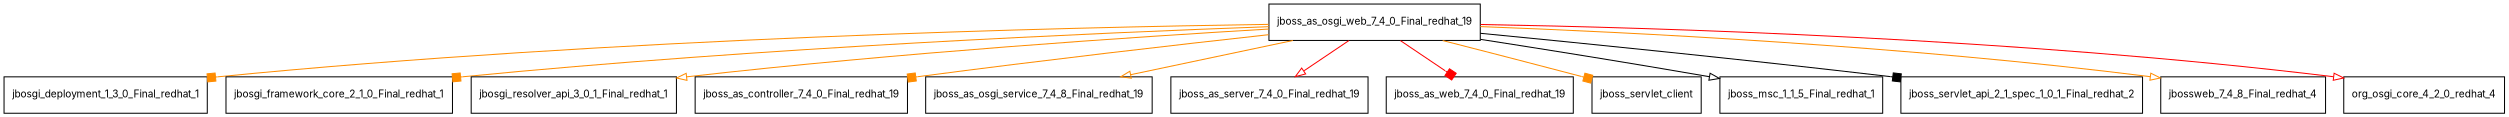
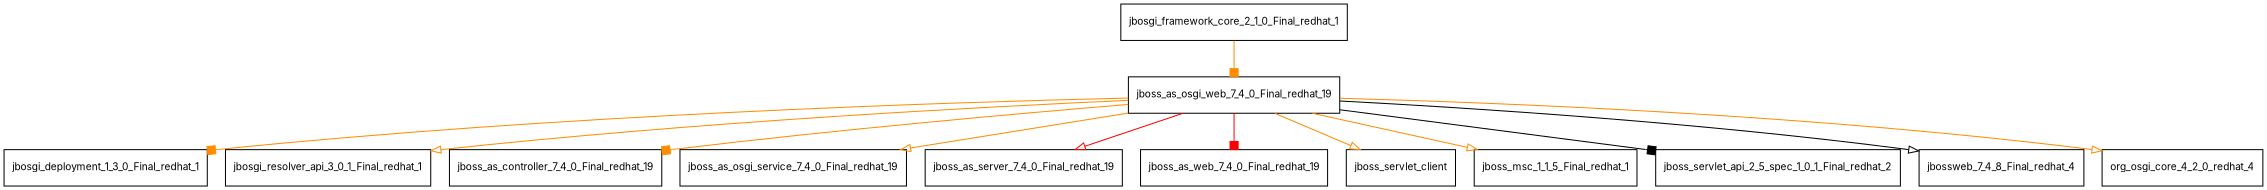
(1908, 40) -> (1716, 115)
(1816, 45) -> (1625, 120)
(865, 46) -> (1234, 54)
(1512, 58) -> (1313, 129)
(1595, 58) -> (1390, 130)
(1039, 95) -> (793, 168)
(2022, 95) -> (1778, 168)
